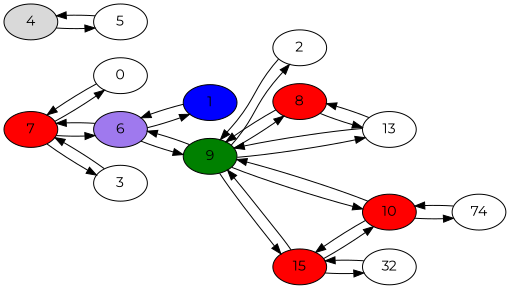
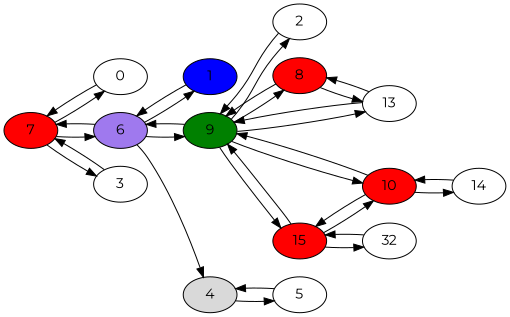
none -> (173, 203)
(479, 212) -> (479, 186)
